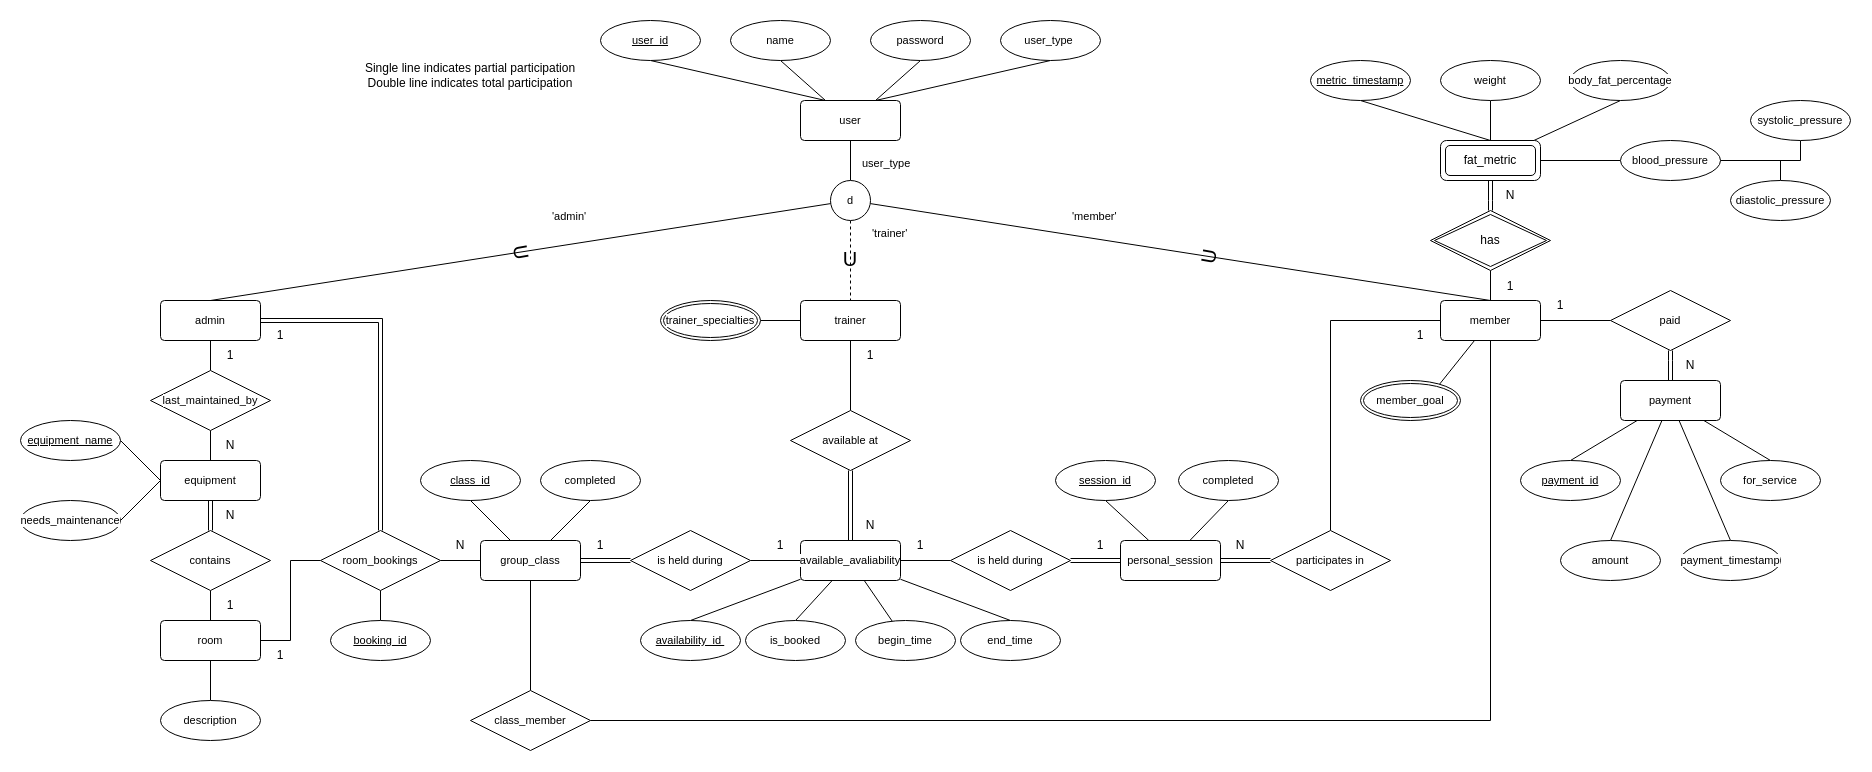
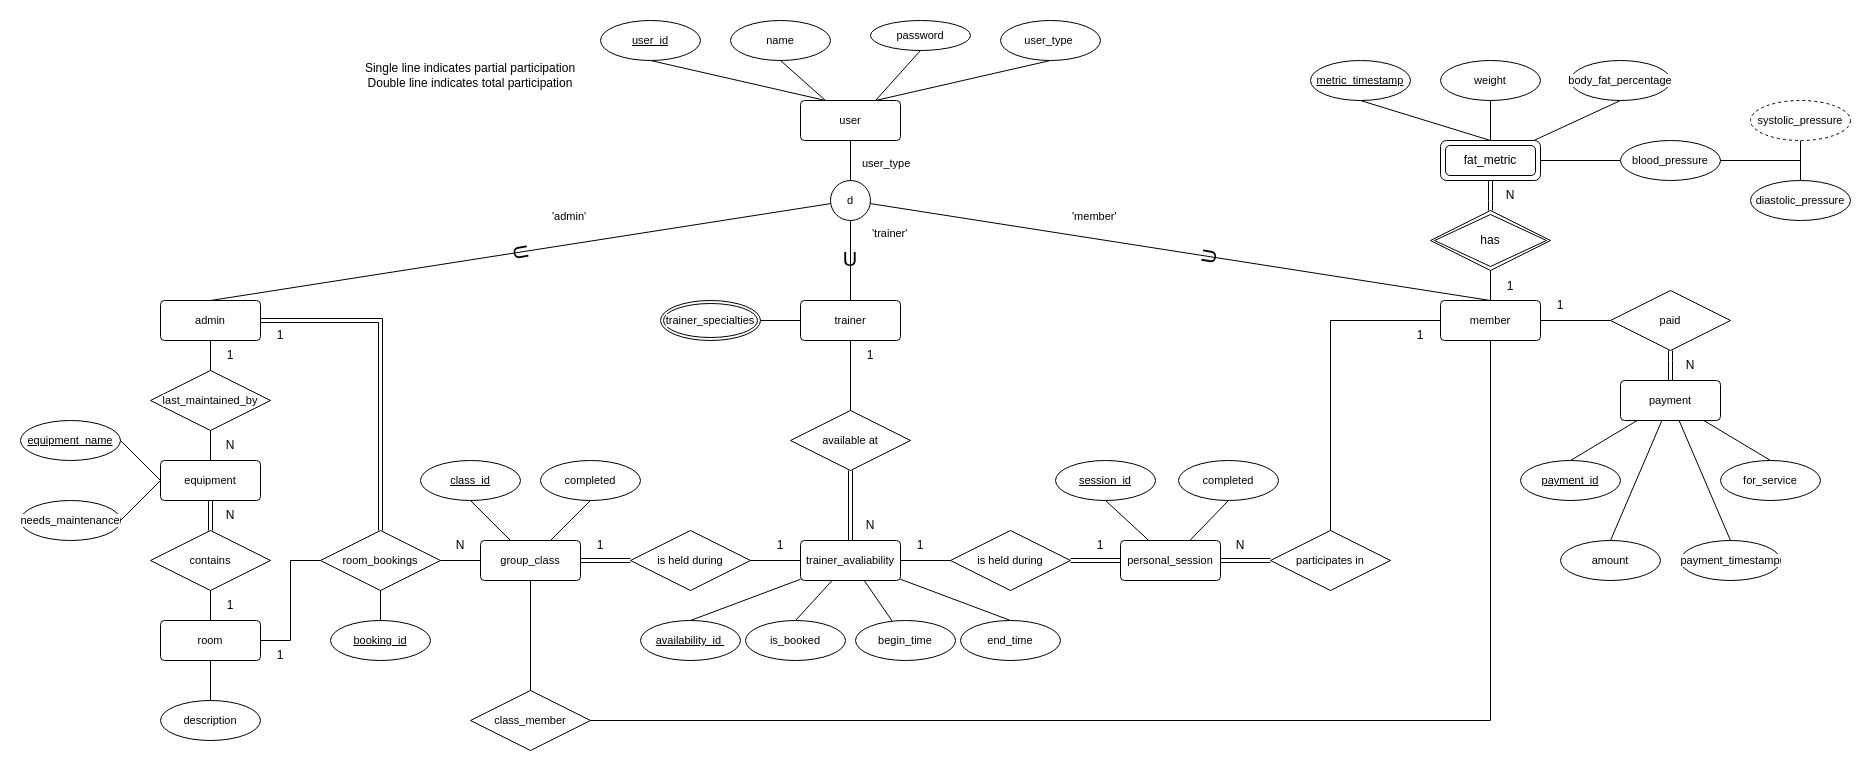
(921, 41) -> (921, 36)
(1801, 121) -> (1801, 121)
(1781, 201) -> (1801, 201)
(851, 261) -> (851, 261)
(1456, 364) -> none
(1411, 401) -> none
(851, 561) -> (851, 561)
